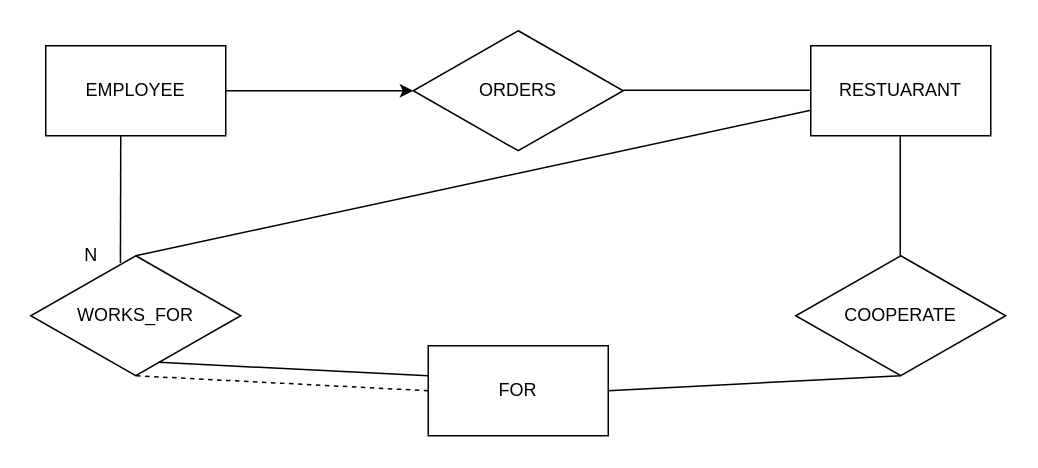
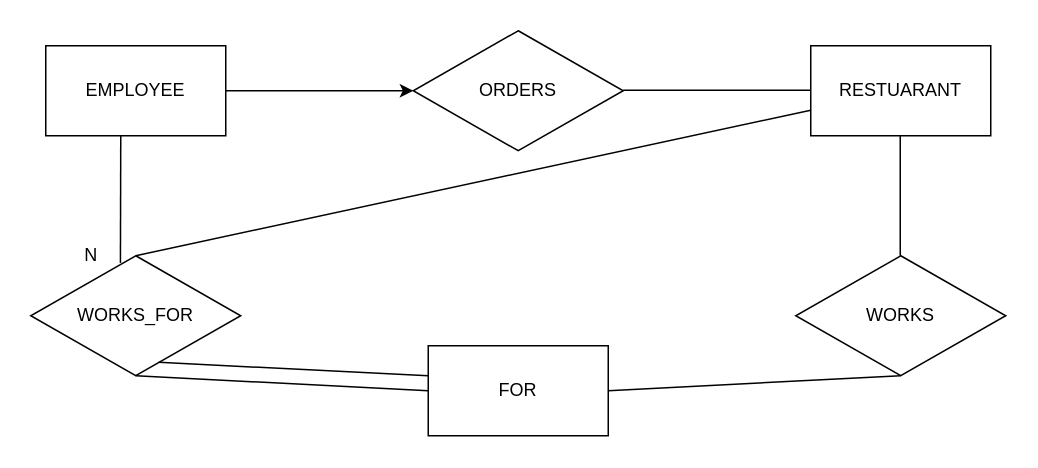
(901, 316) -> (901, 316)
(282, 383) -> (282, 383)
